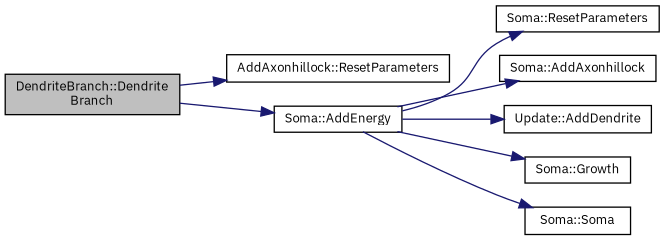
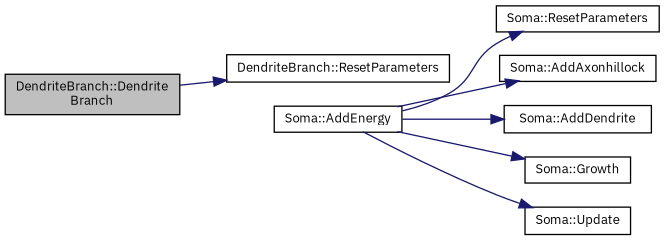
(338, 68) -> (338, 68)
(220, 107) -> none
(578, 119) -> (578, 119)
(578, 221) -> (578, 221)
